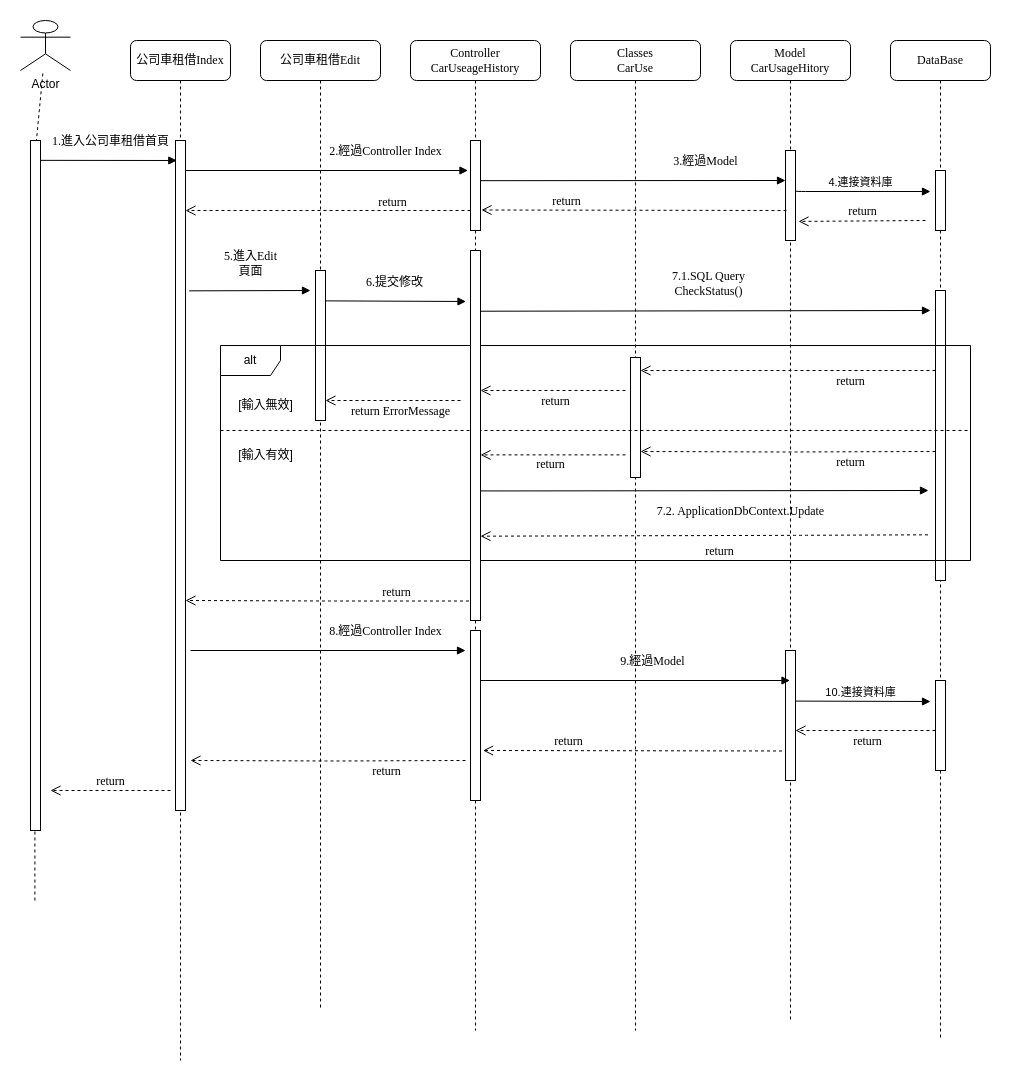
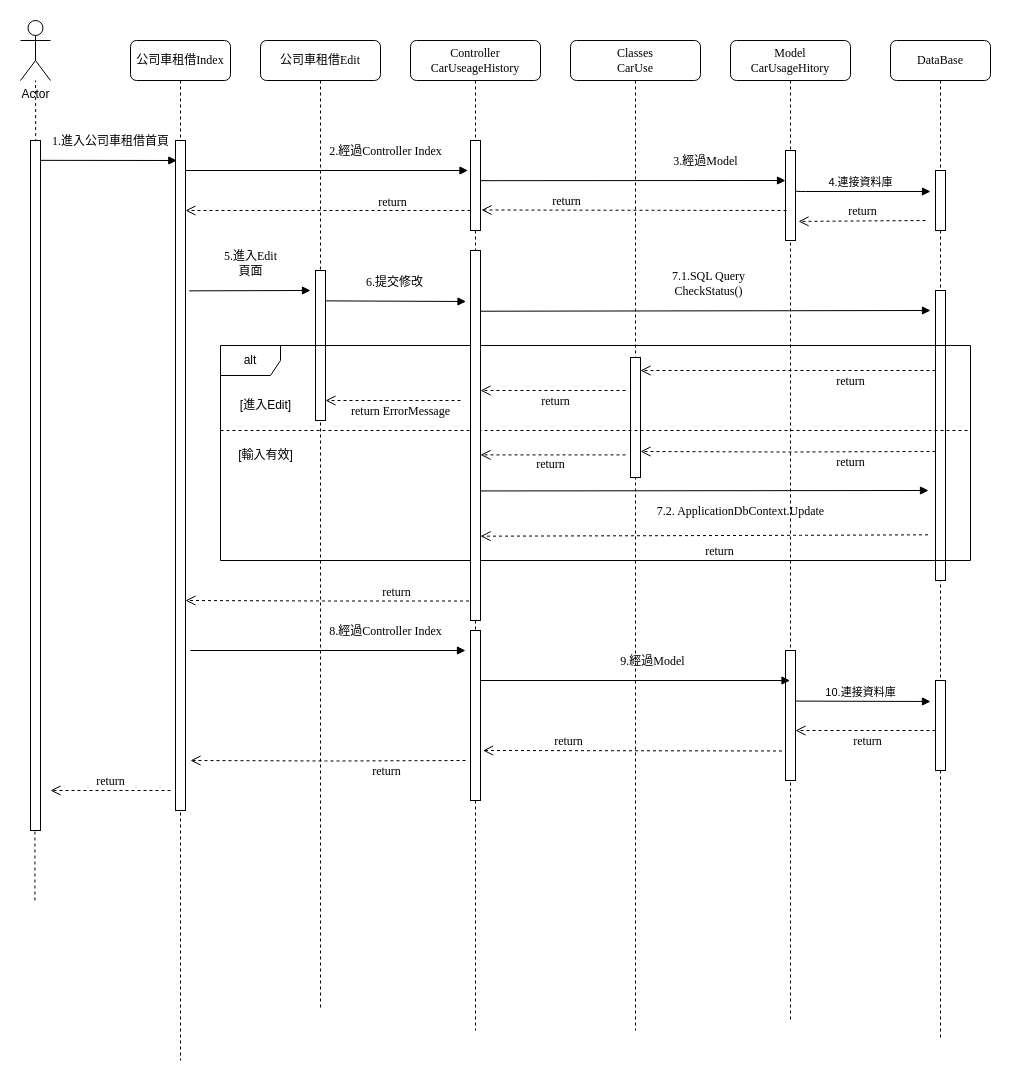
(46, 46) -> (36, 51)
(266, 406) -> (266, 406)
